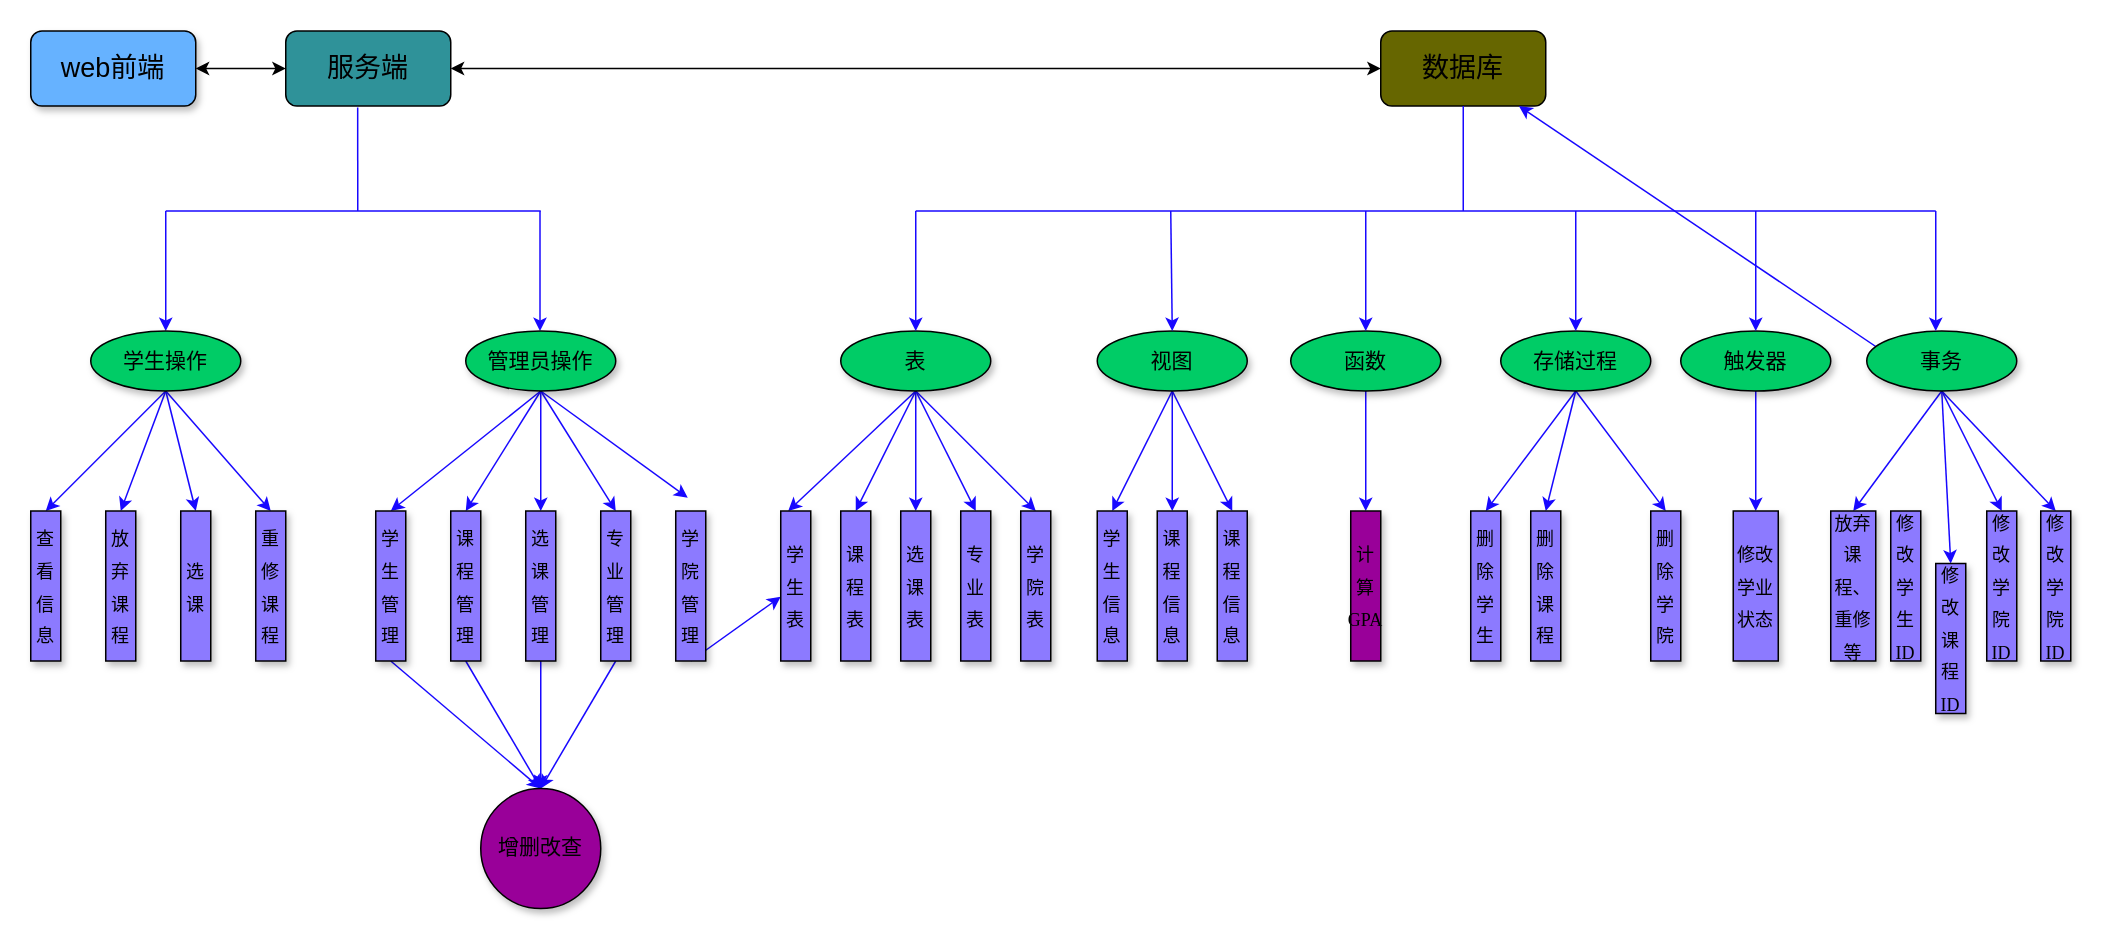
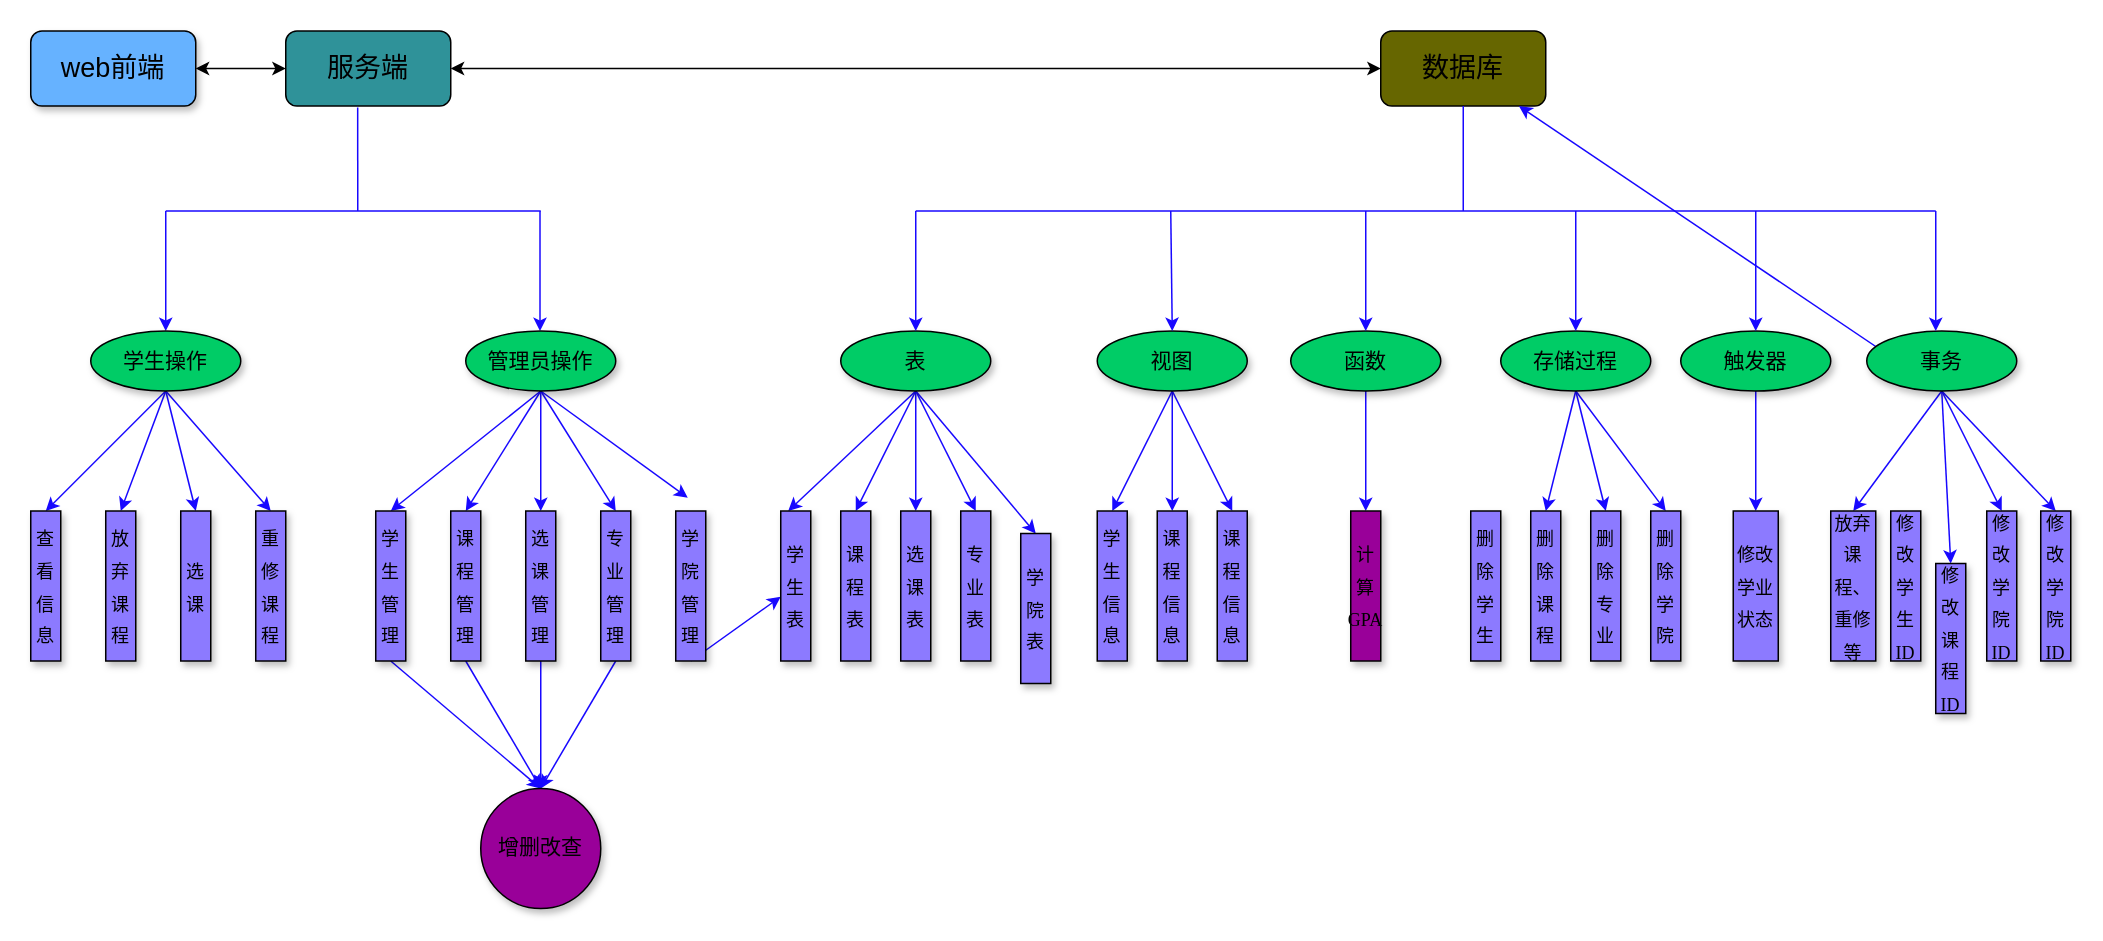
none -> (1590, 448)
(1532, 449) -> none
(1036, 586) -> (1036, 608)
none -> (1606, 586)
